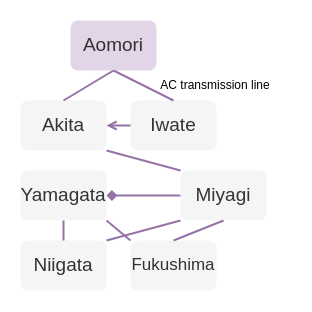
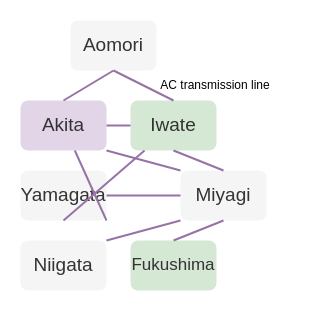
(114, 46) -> (114, 46)
(64, 126) -> (64, 126)
(115, 126) -> (114, 126)
(174, 126) -> (174, 126)
none -> (199, 161)
(116, 196) -> (112, 196)
(118, 230) -> (91, 186)
(64, 231) -> (104, 186)
(174, 266) -> (174, 266)
